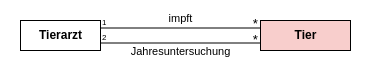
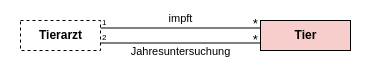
(61, 36) -> (61, 36)
